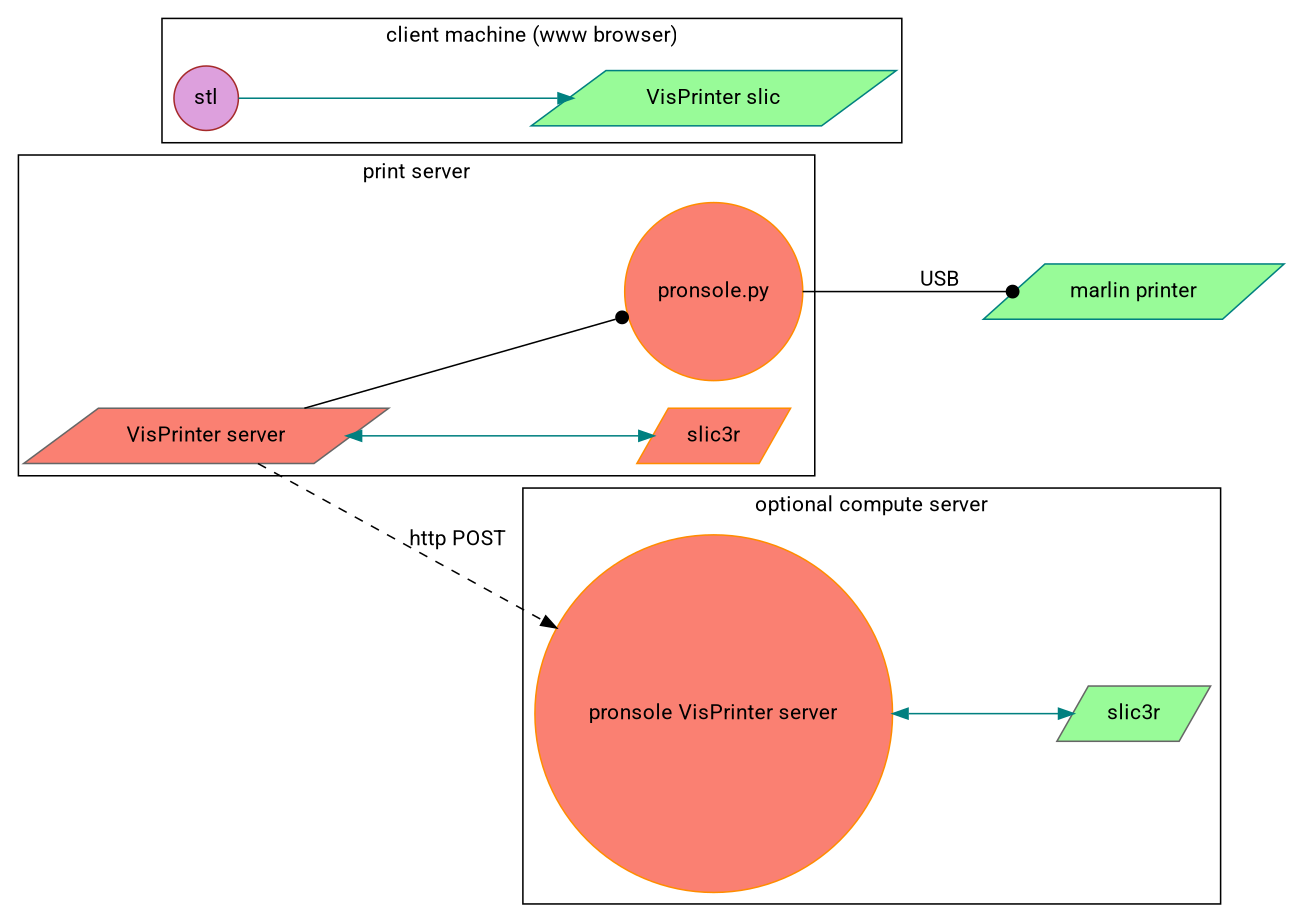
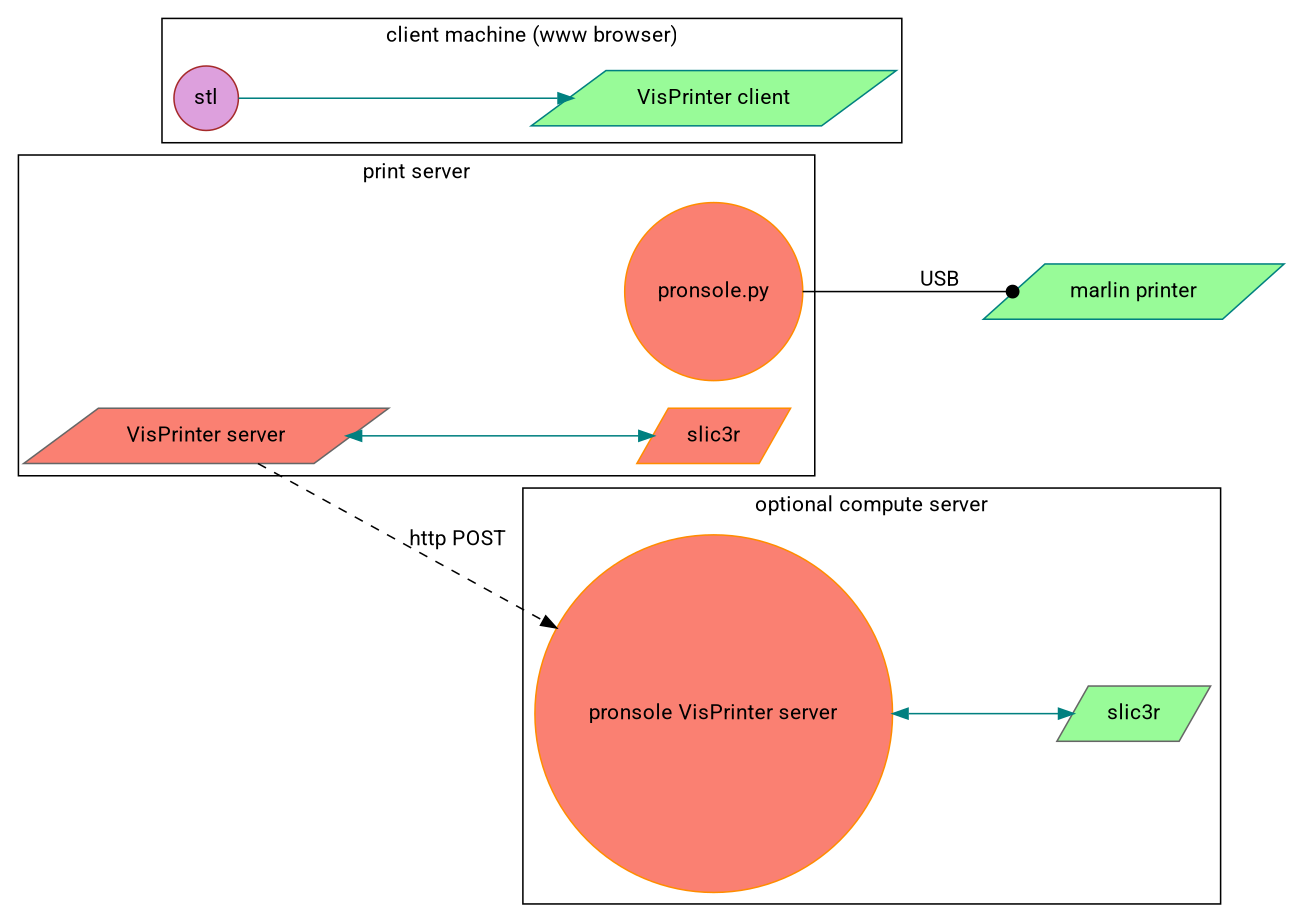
(714, 98) -> (714, 98)
(460, 364) -> none
